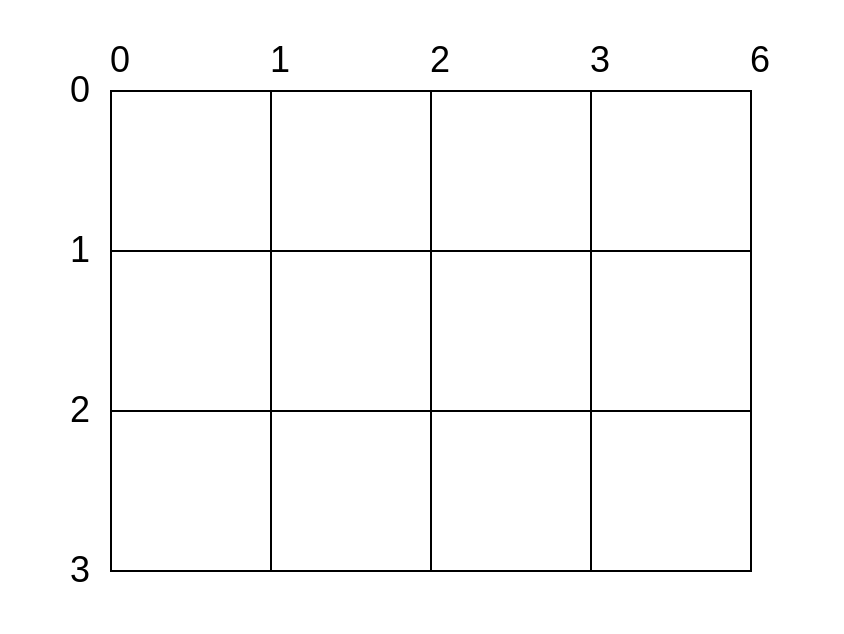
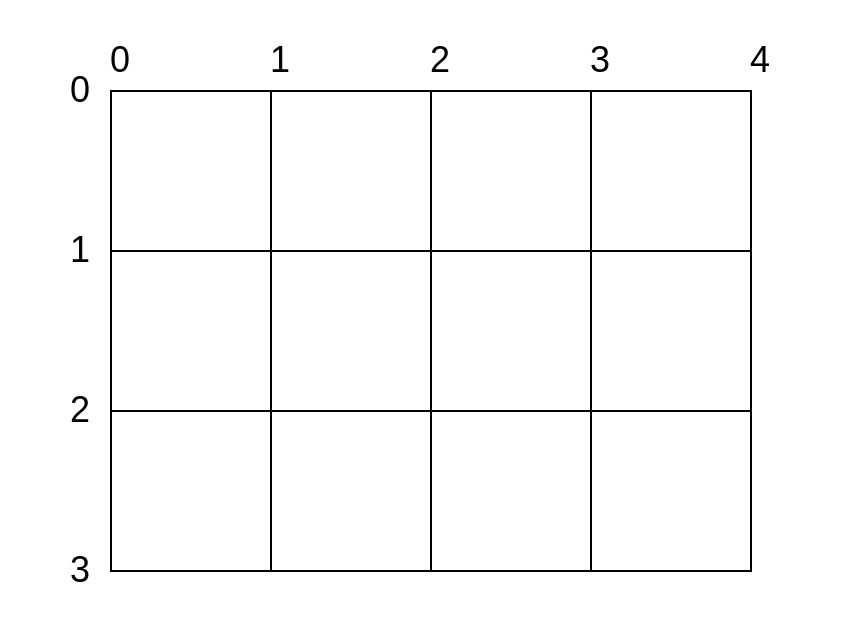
(761, 61) -> (761, 61)
